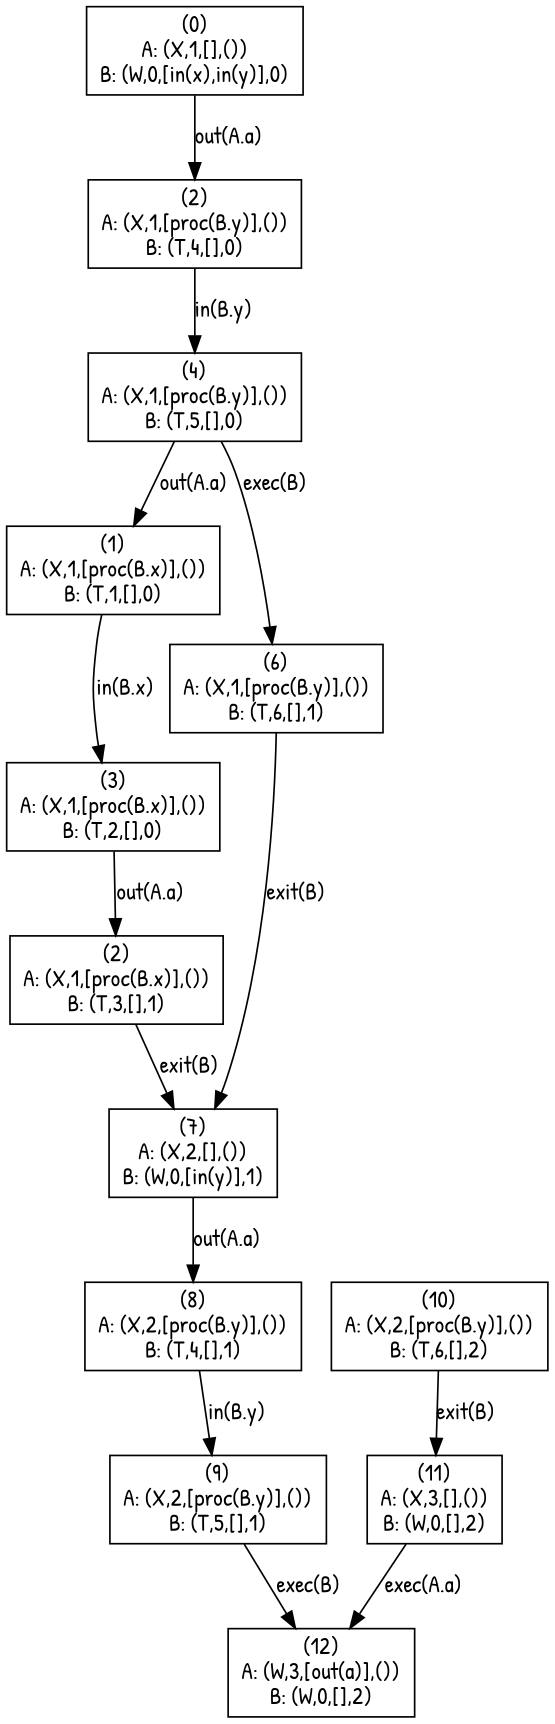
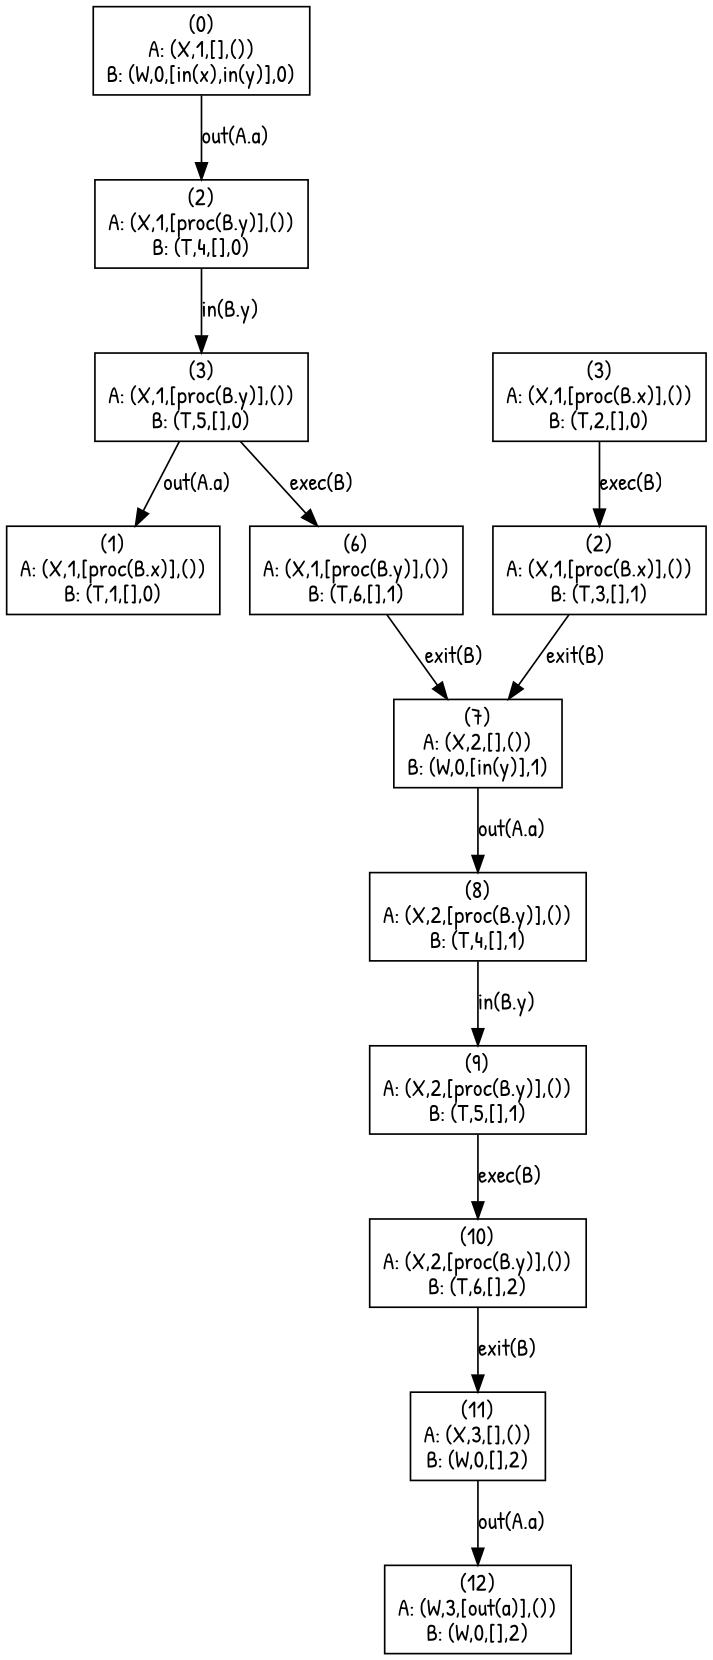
(195, 397) -> (201, 397)
(93, 680) -> none
(151, 893) -> (632, 484)
(265, 1579) -> (478, 1168)
(424, 1586) -> (512, 1523)
